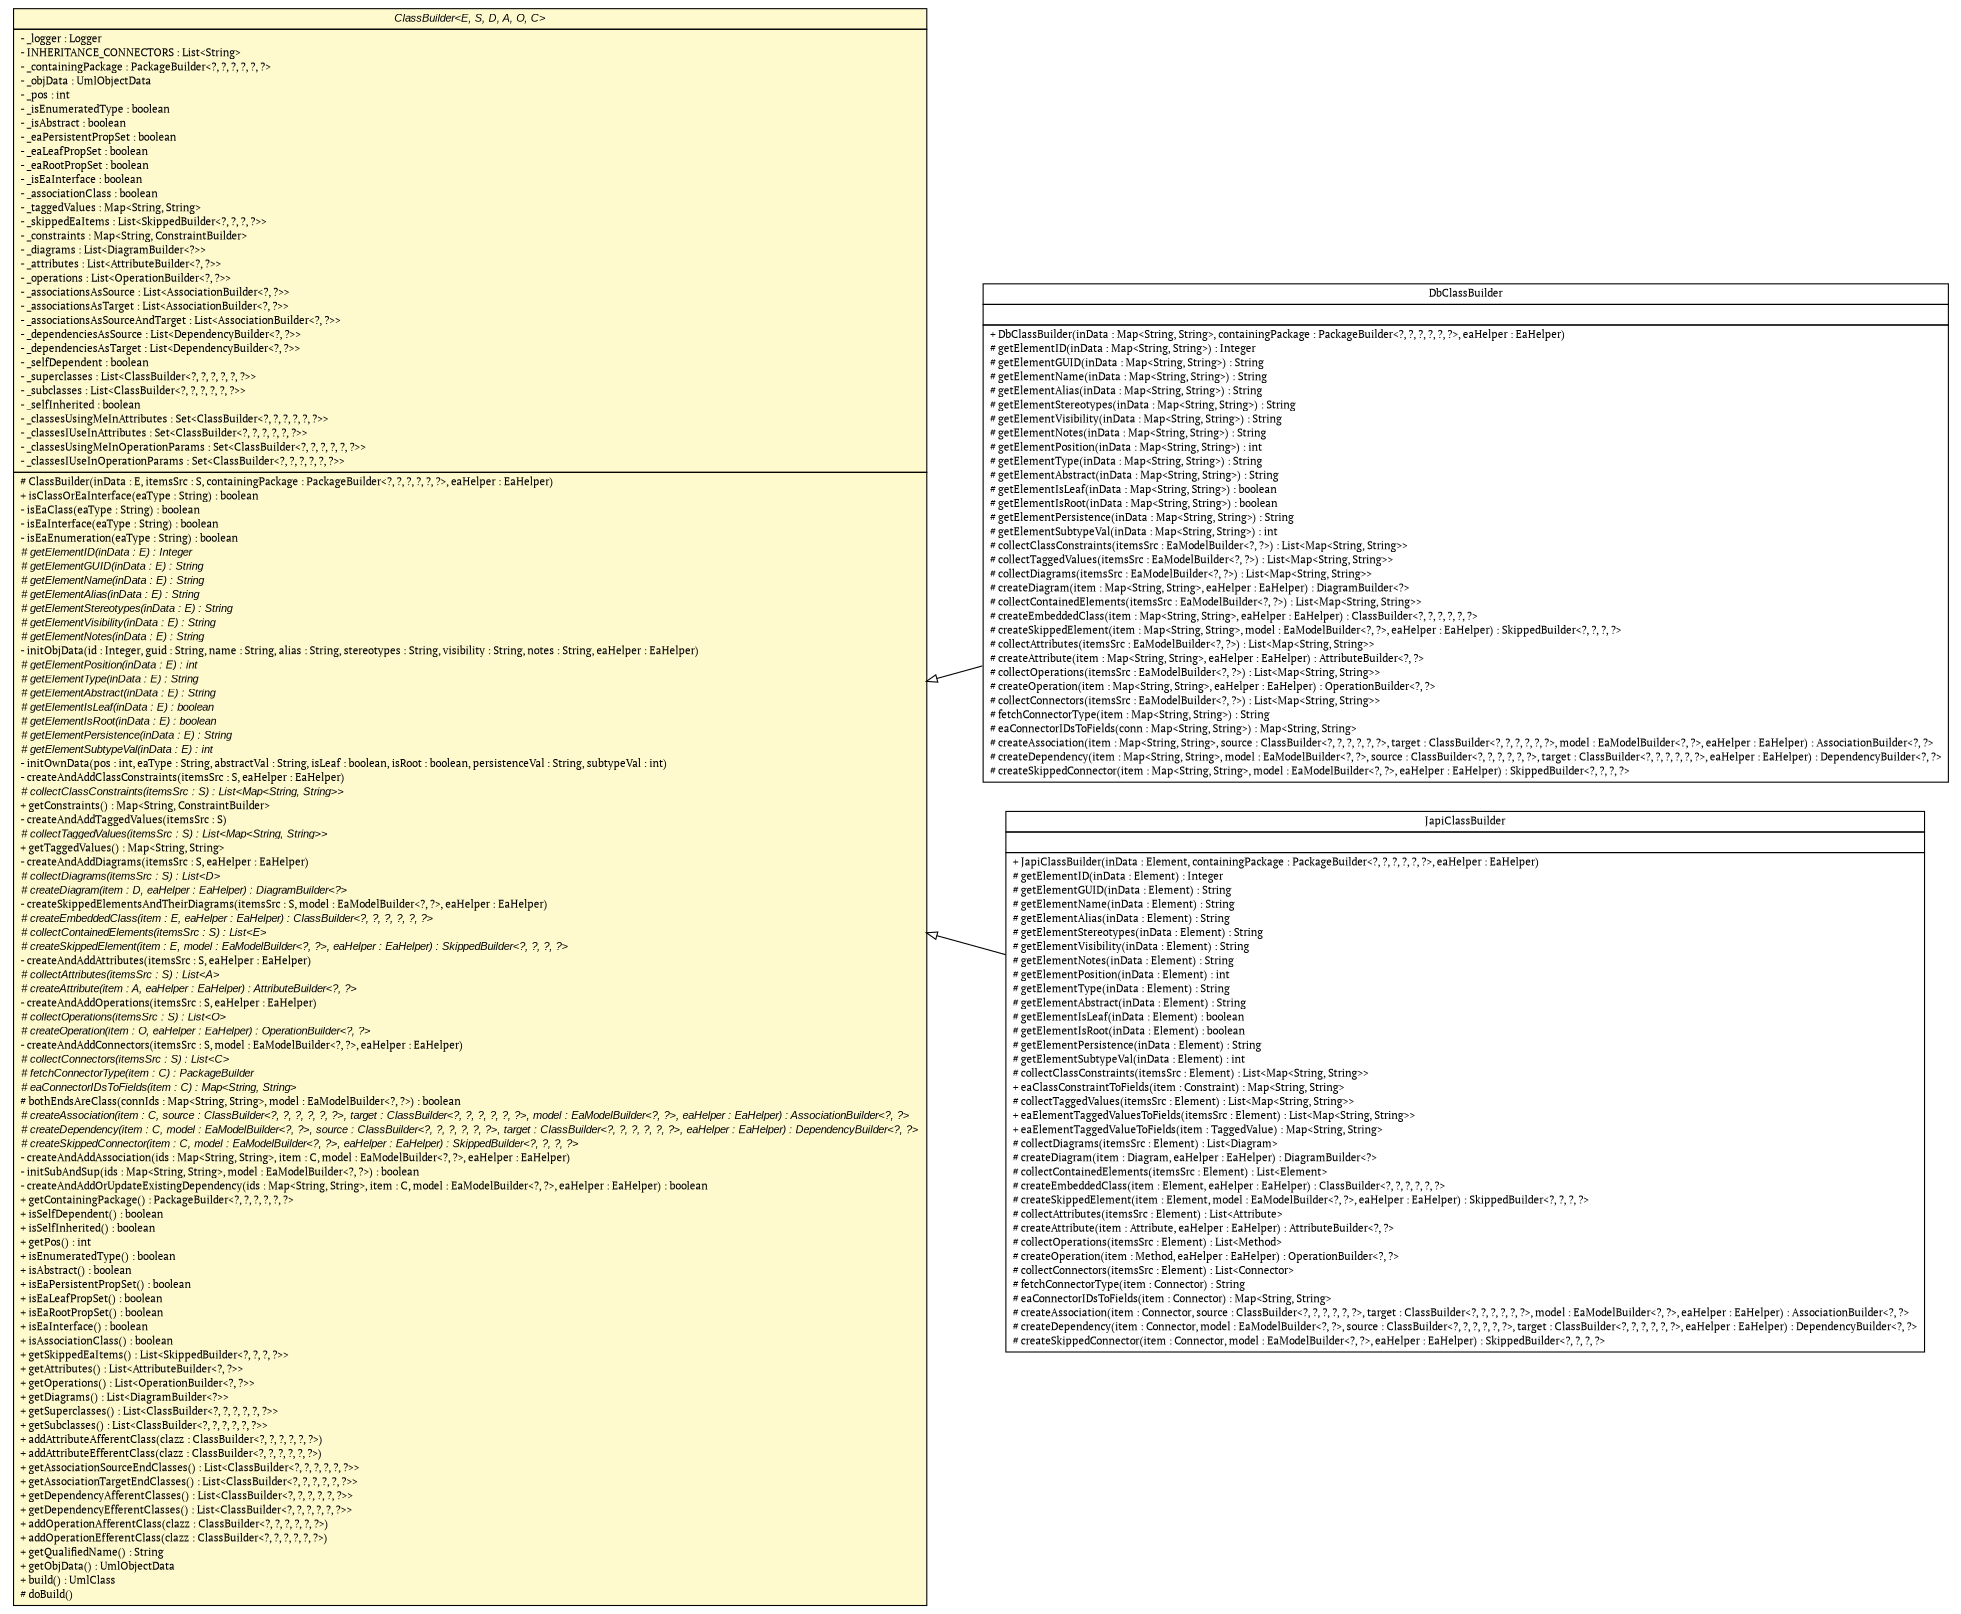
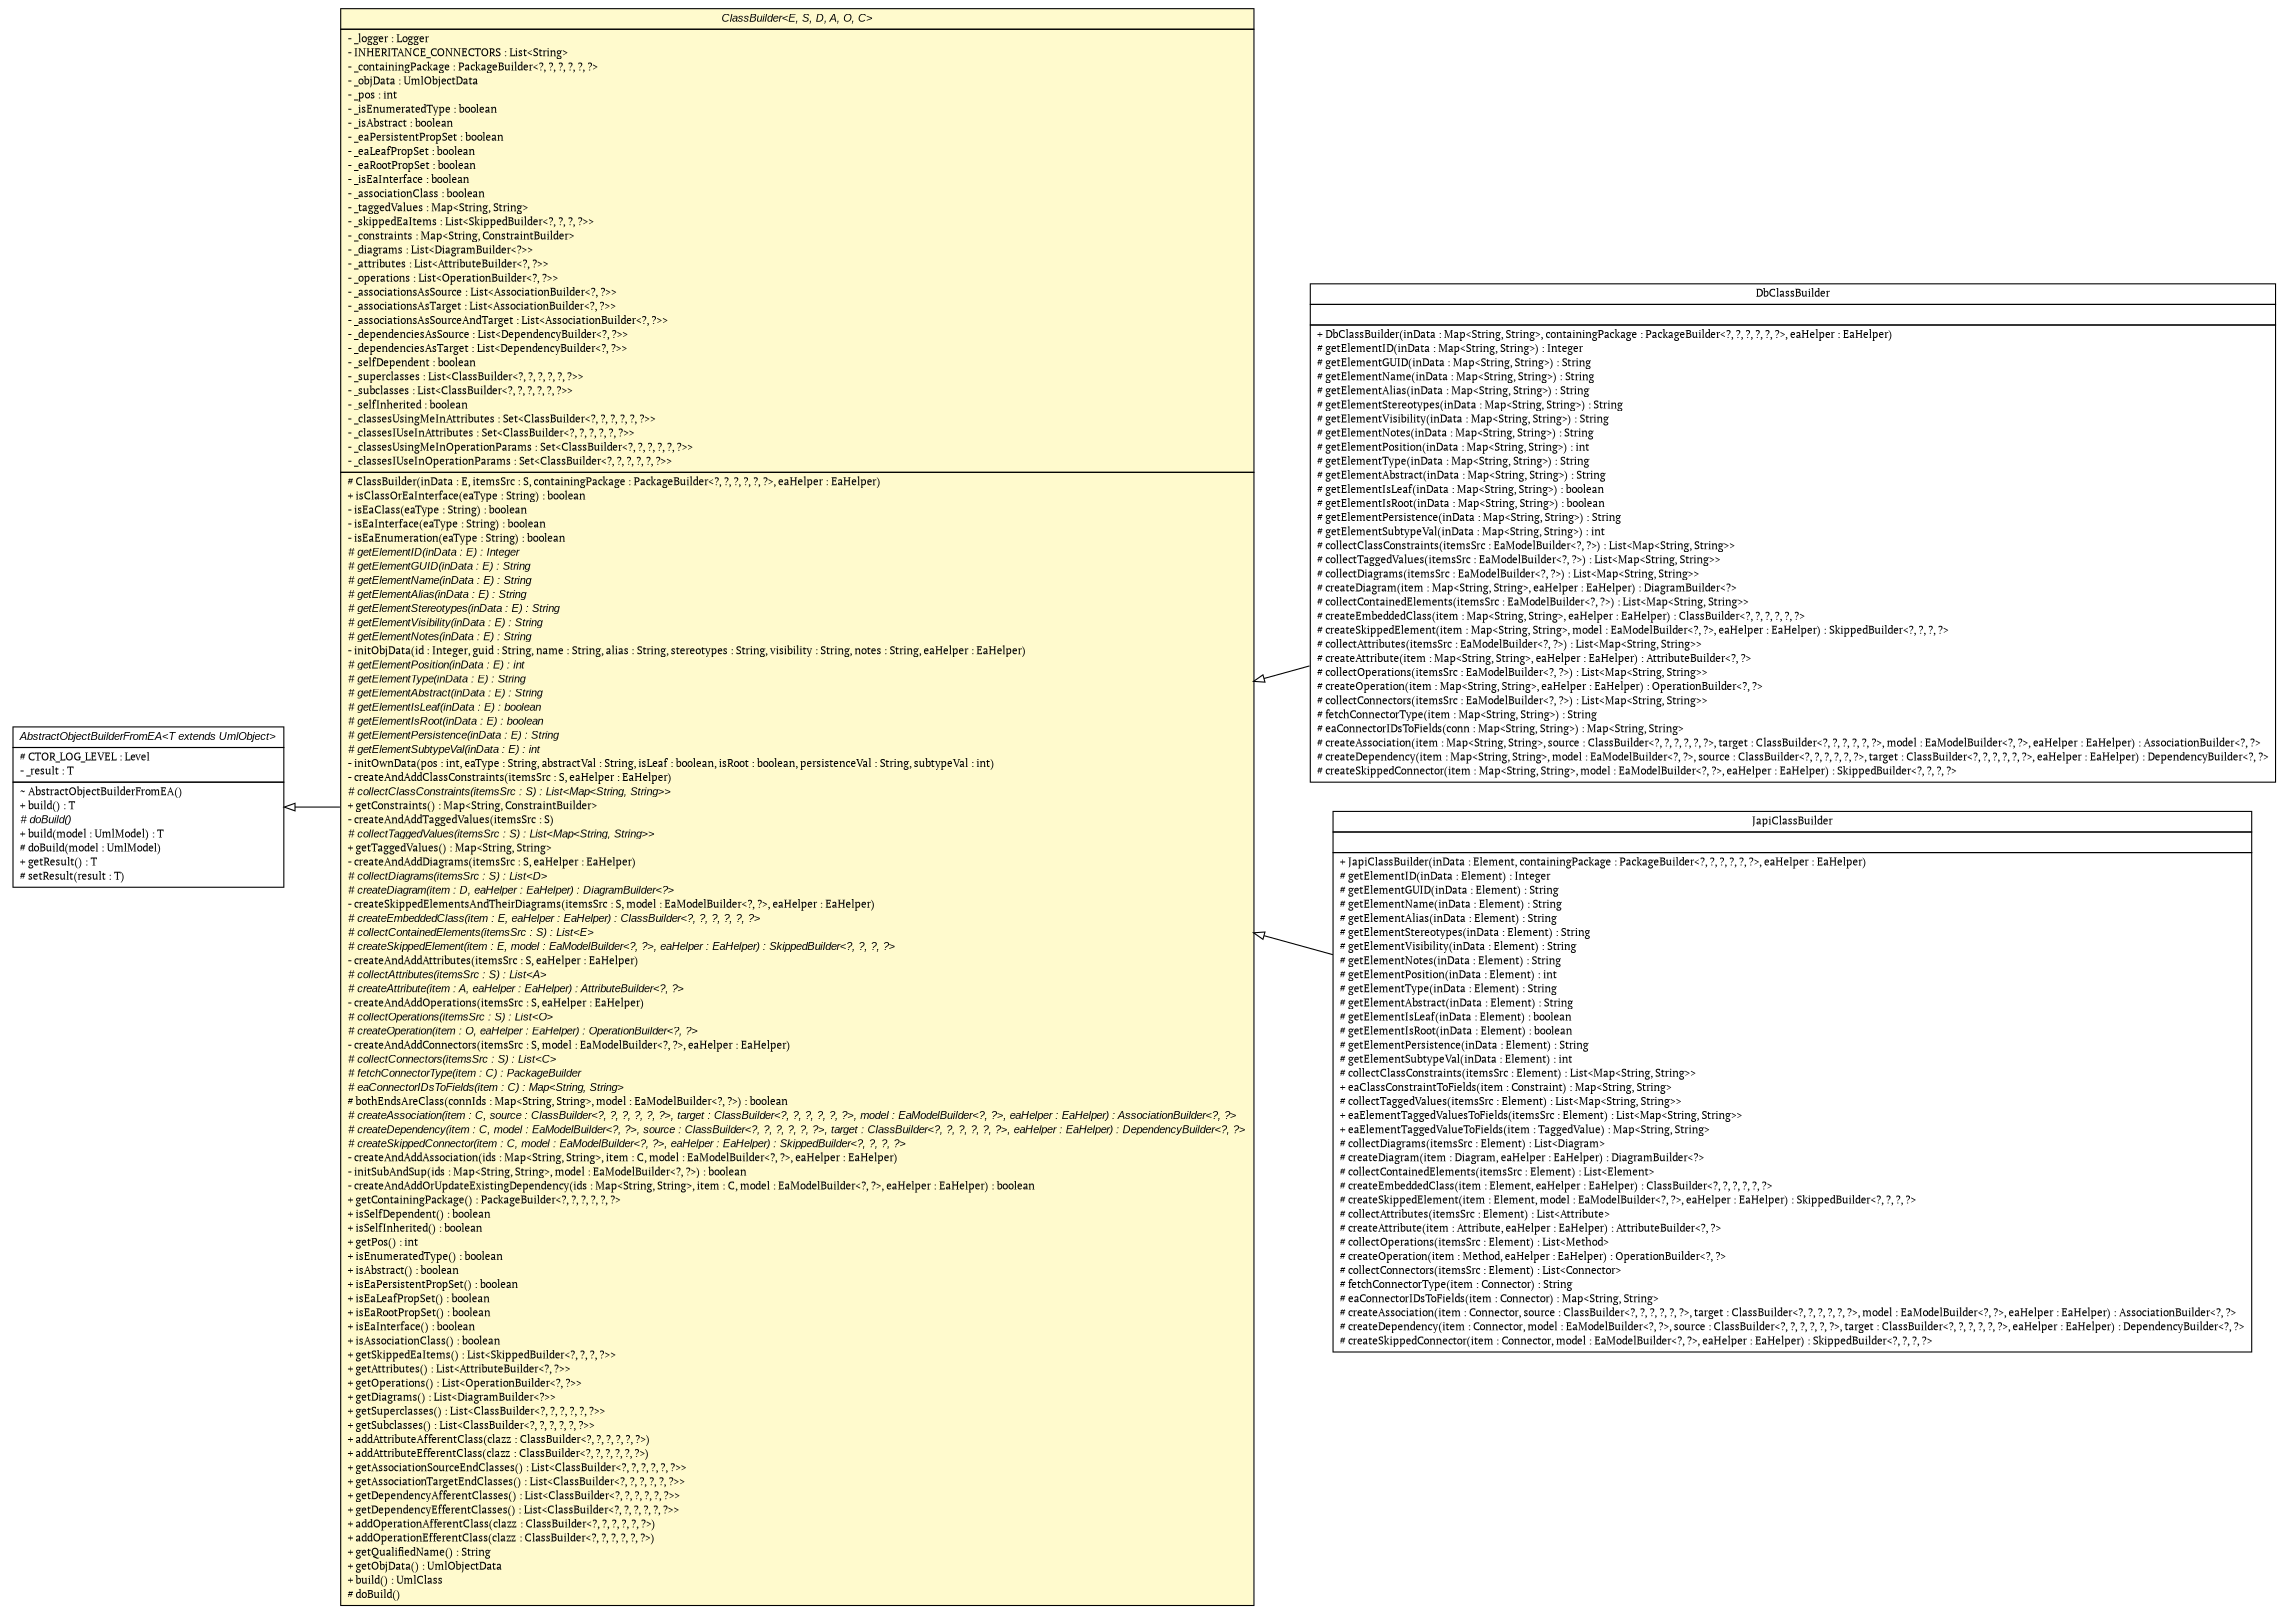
none -> (148, 807)
